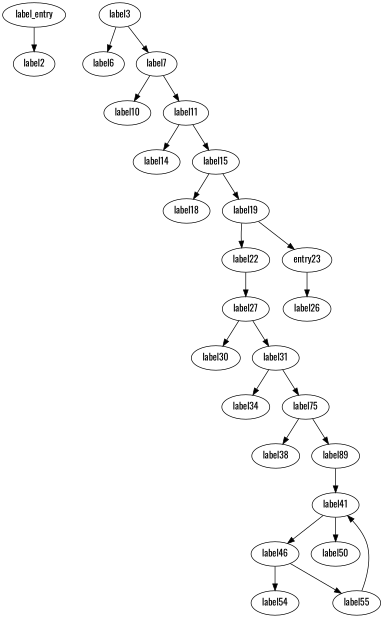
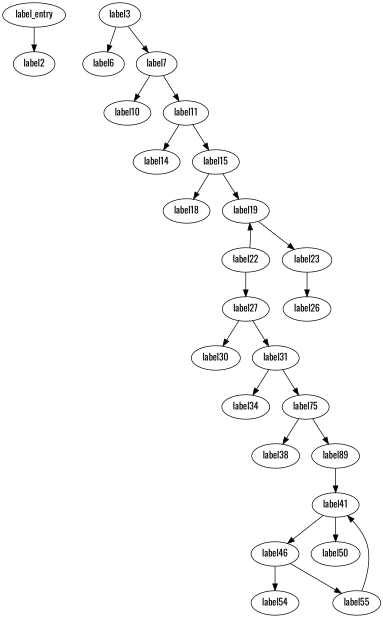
(241, 232) -> (250, 239)
(307, 260) -> (307, 260)
